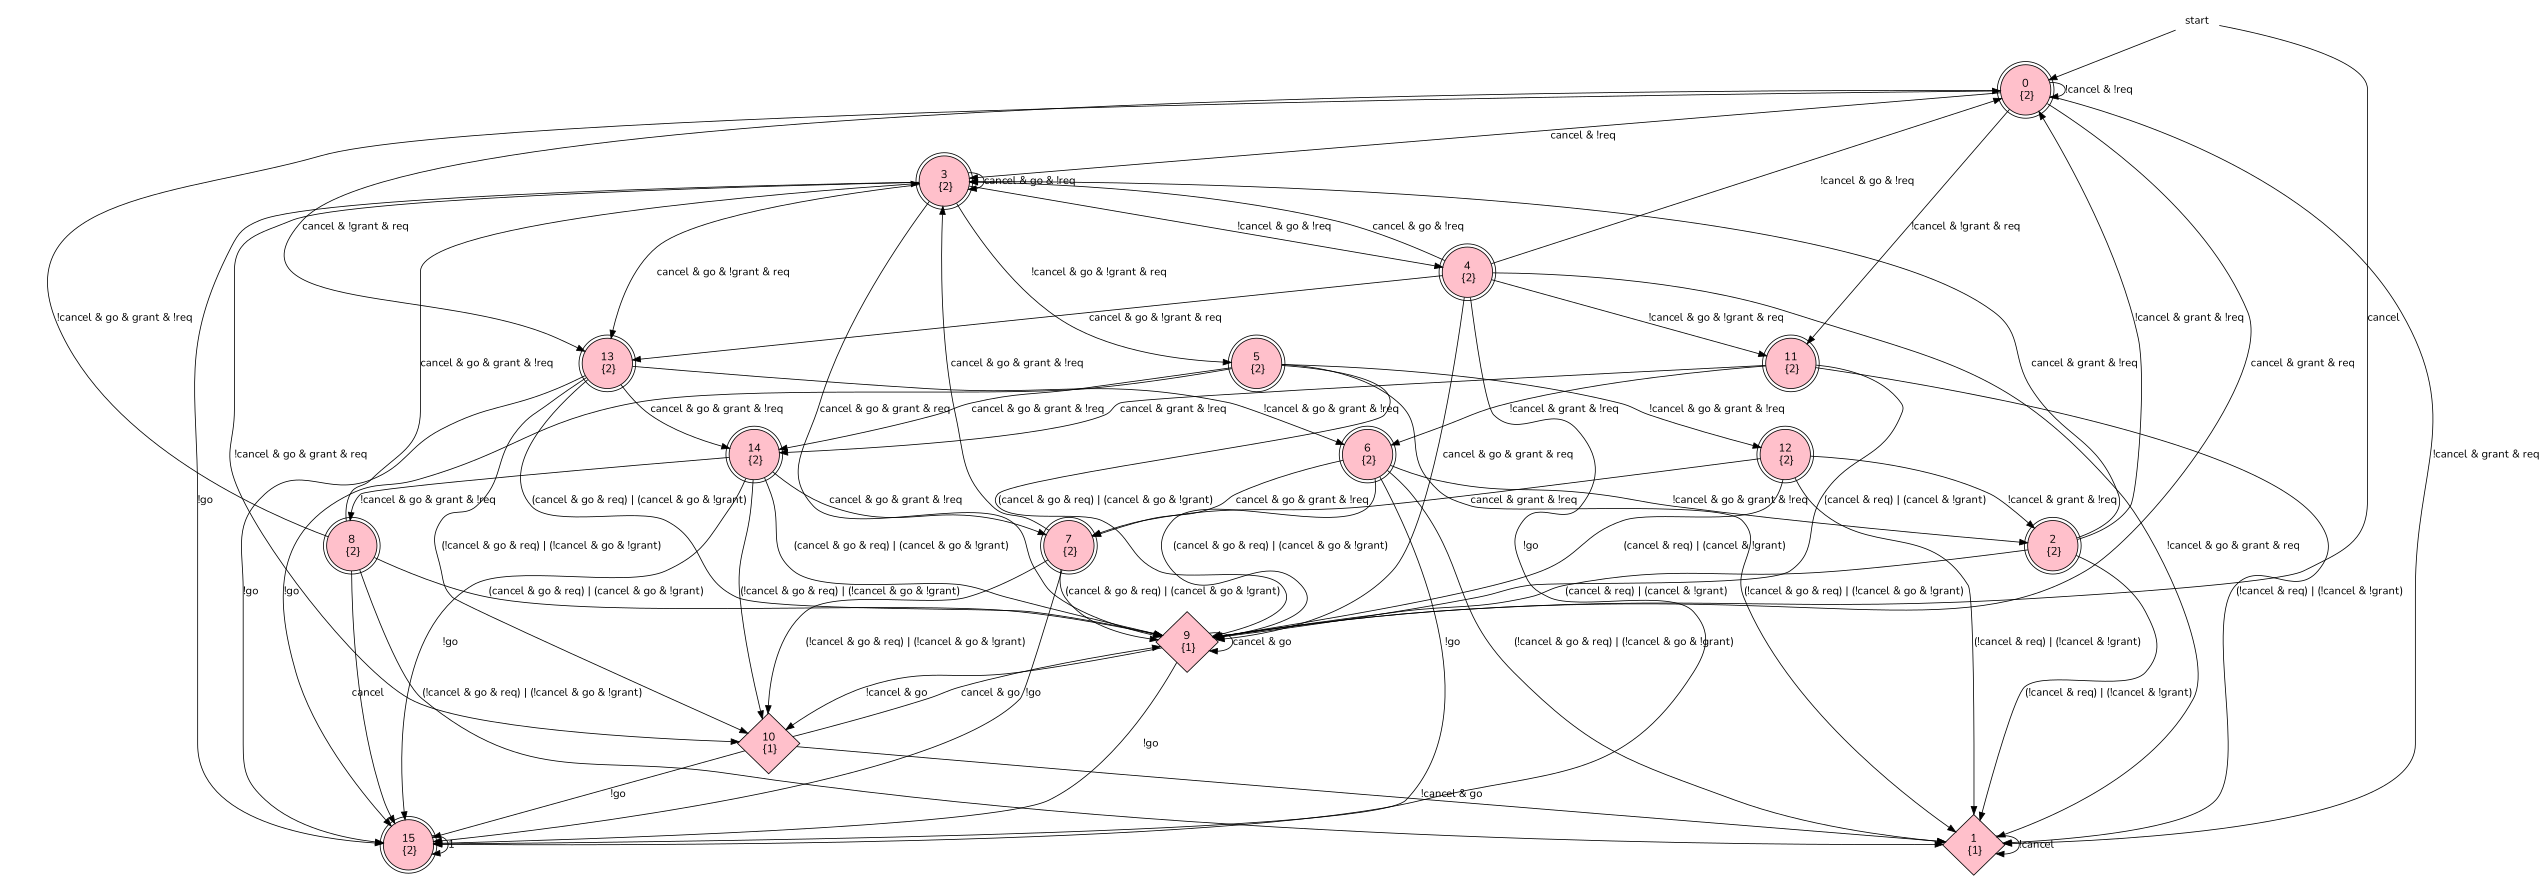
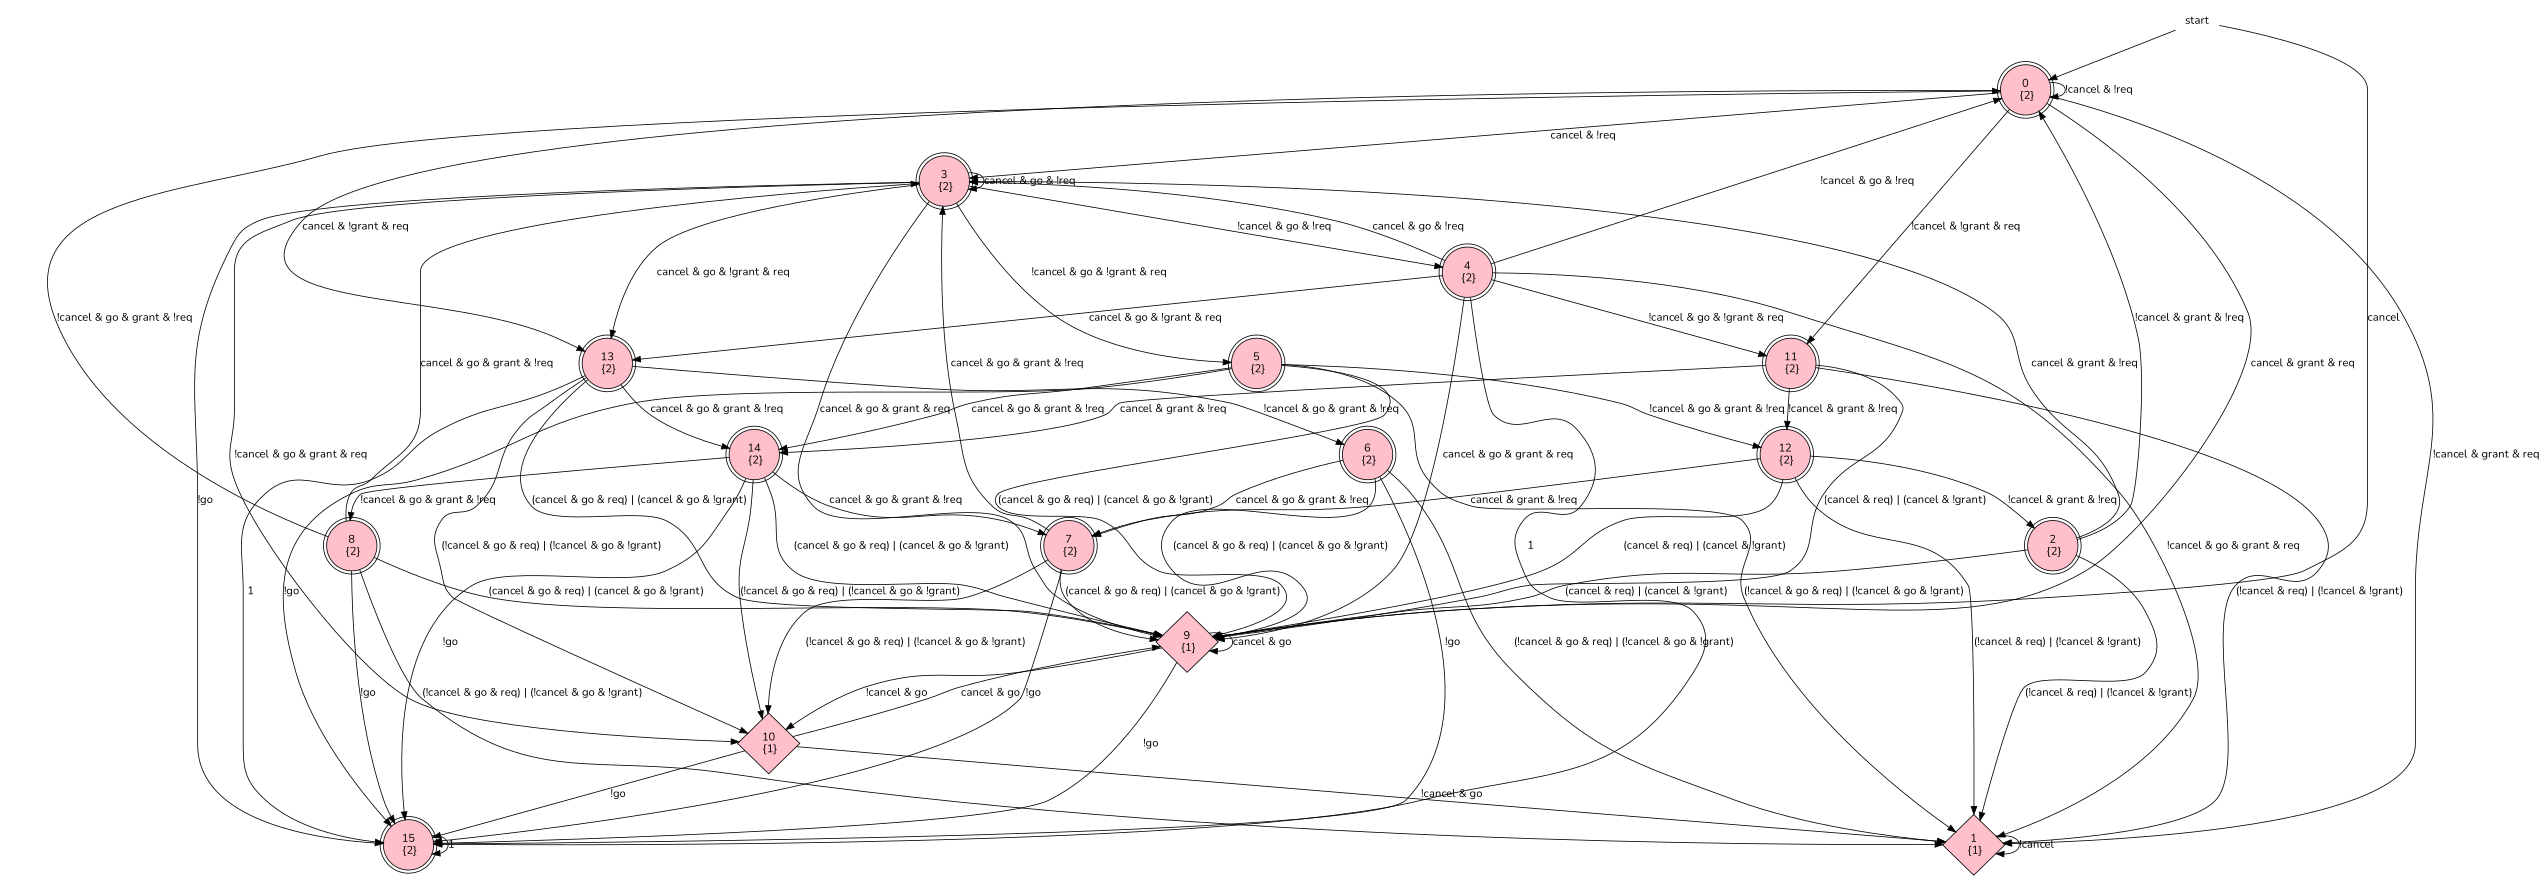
(1579, 389) -> (1788, 405)
(1656, 504) -> none
(1531, 546) -> (1531, 546)
(251, 591) -> (251, 591)
(368, 693) -> (368, 693)
